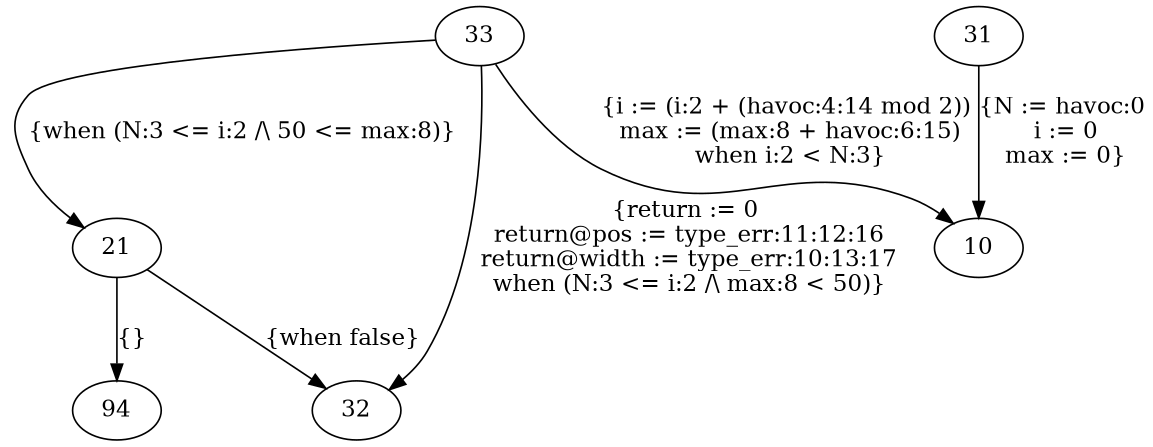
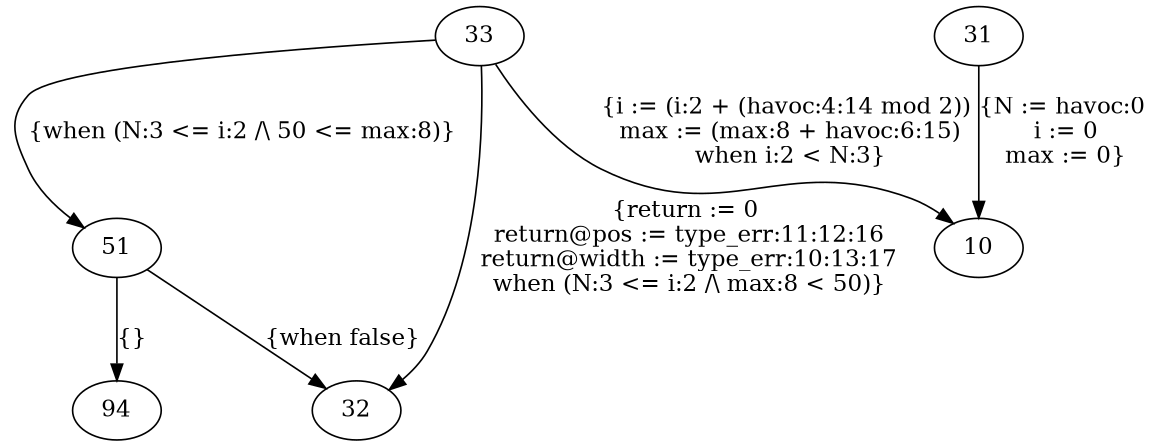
(117, 248) -> (117, 248)
